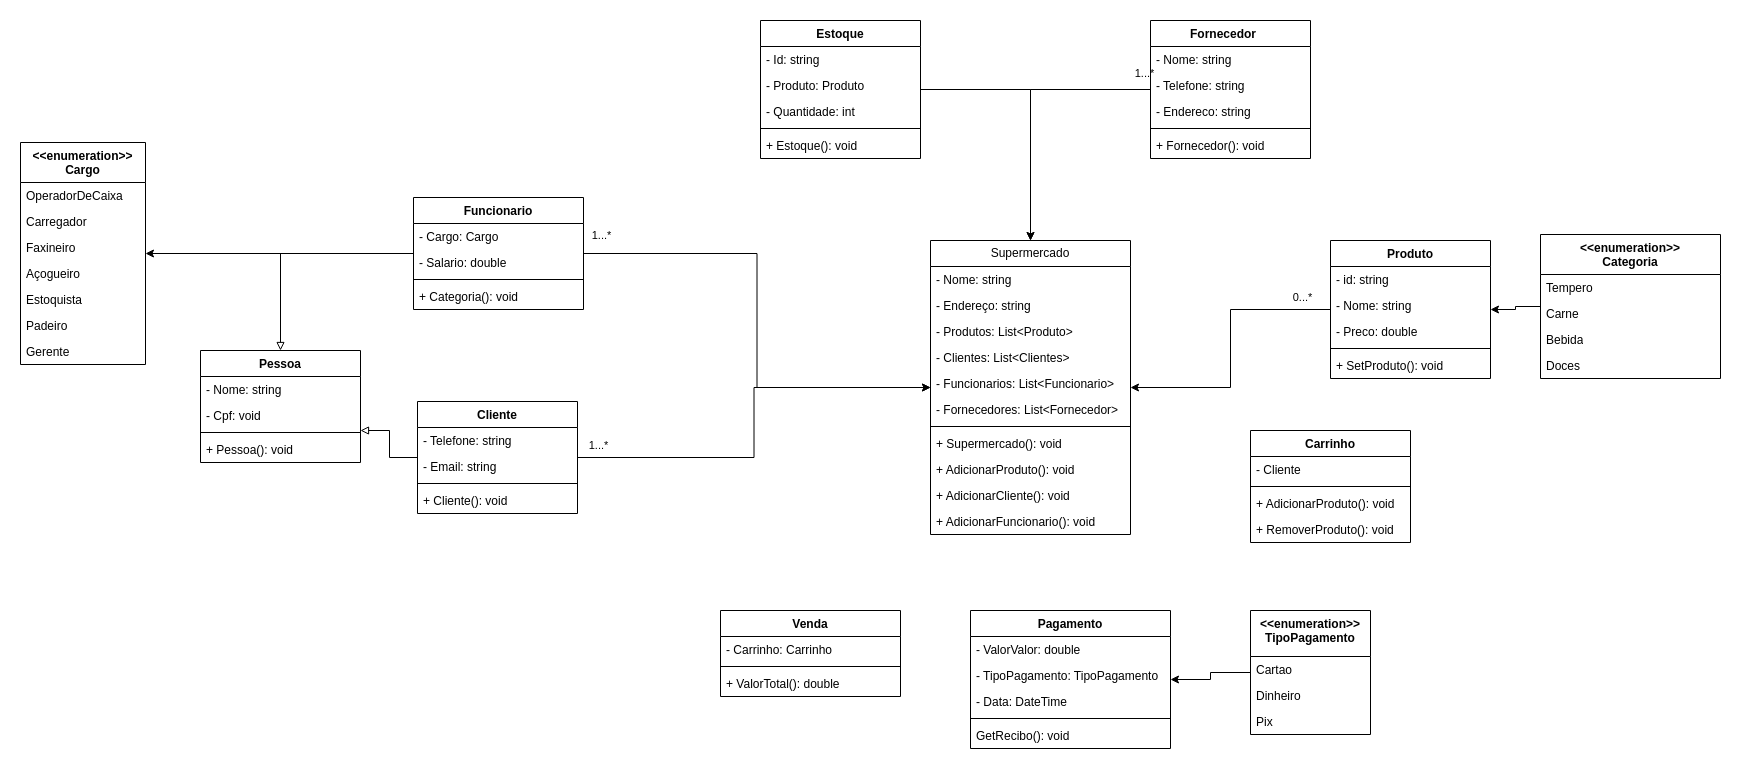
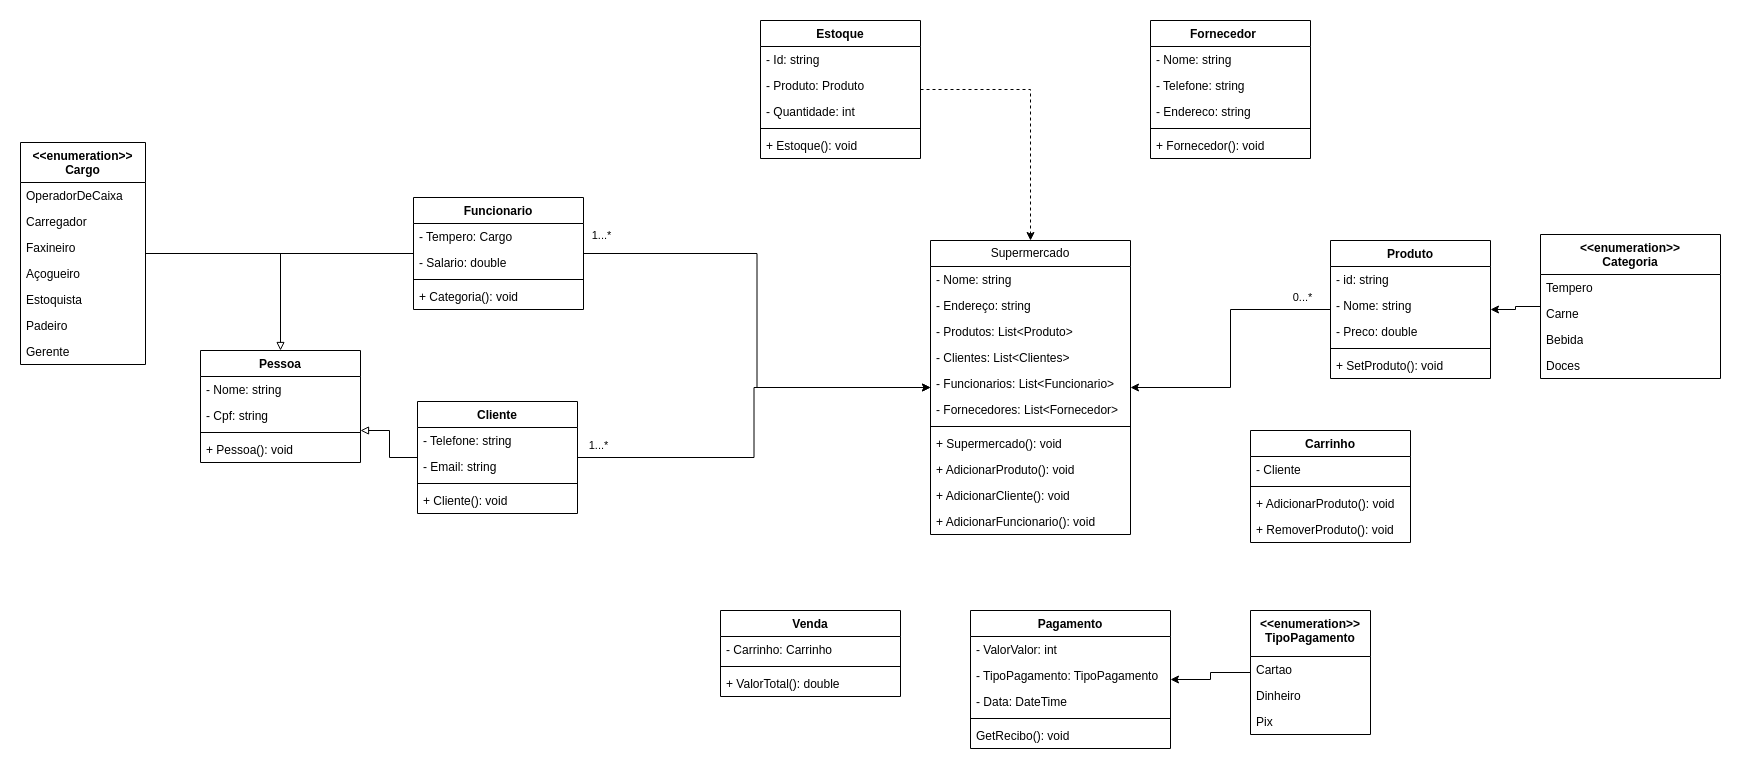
(975, 90) -> (975, 90)
(1091, 90) -> none
(462, 238) -> (469, 238)
(154, 254) -> (152, 254)
(237, 417) -> (244, 417)
(1034, 651) -> (1024, 651)
